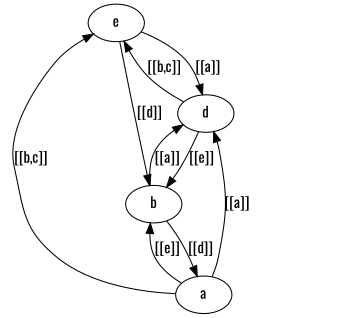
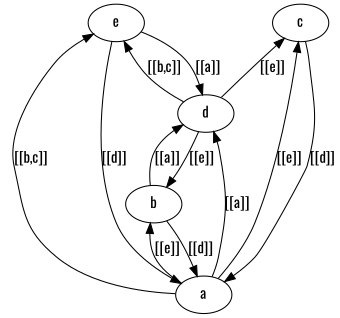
none -> (301, 23)
(133, 108) -> (103, 173)
